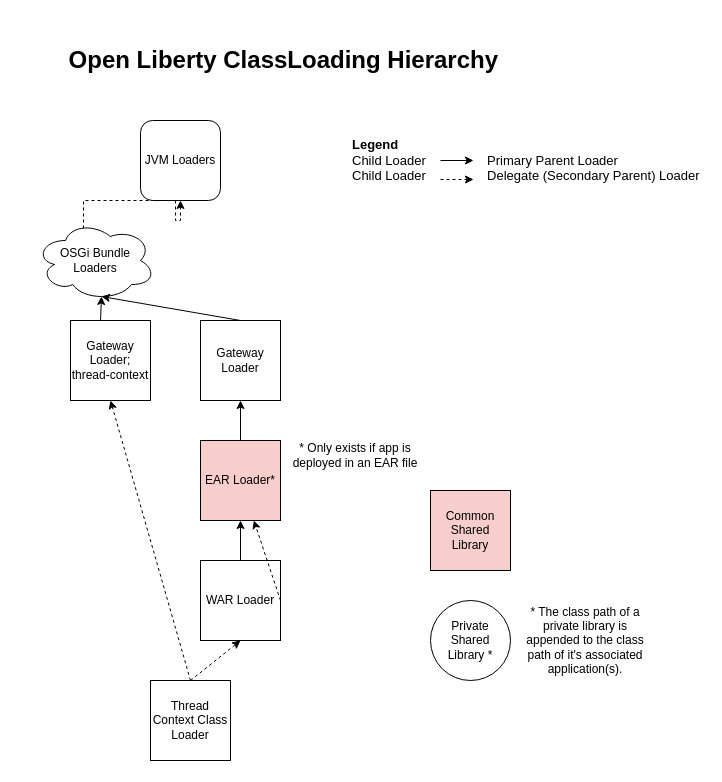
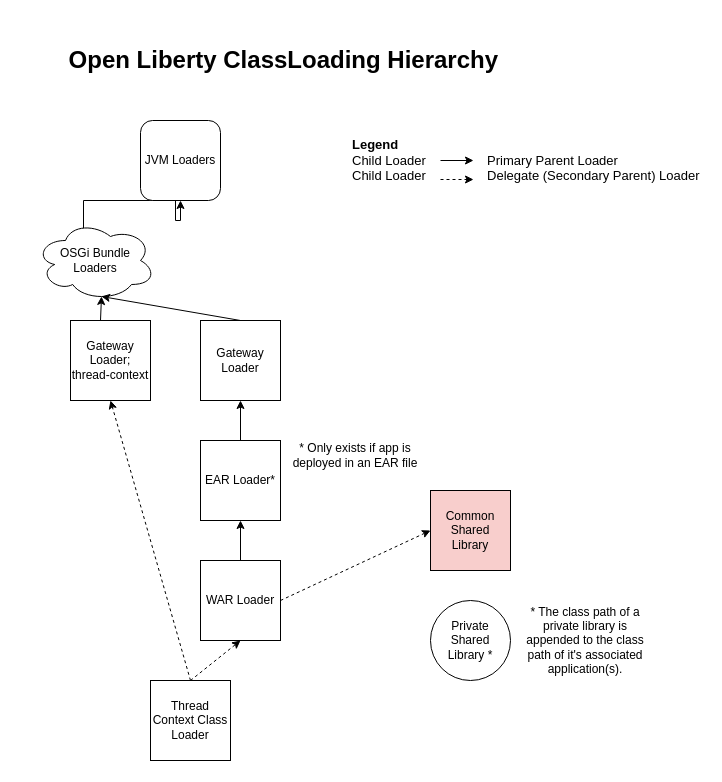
(104, 201) -> (104, 201)
(241, 481) -> (241, 481)
(268, 564) -> (352, 567)
